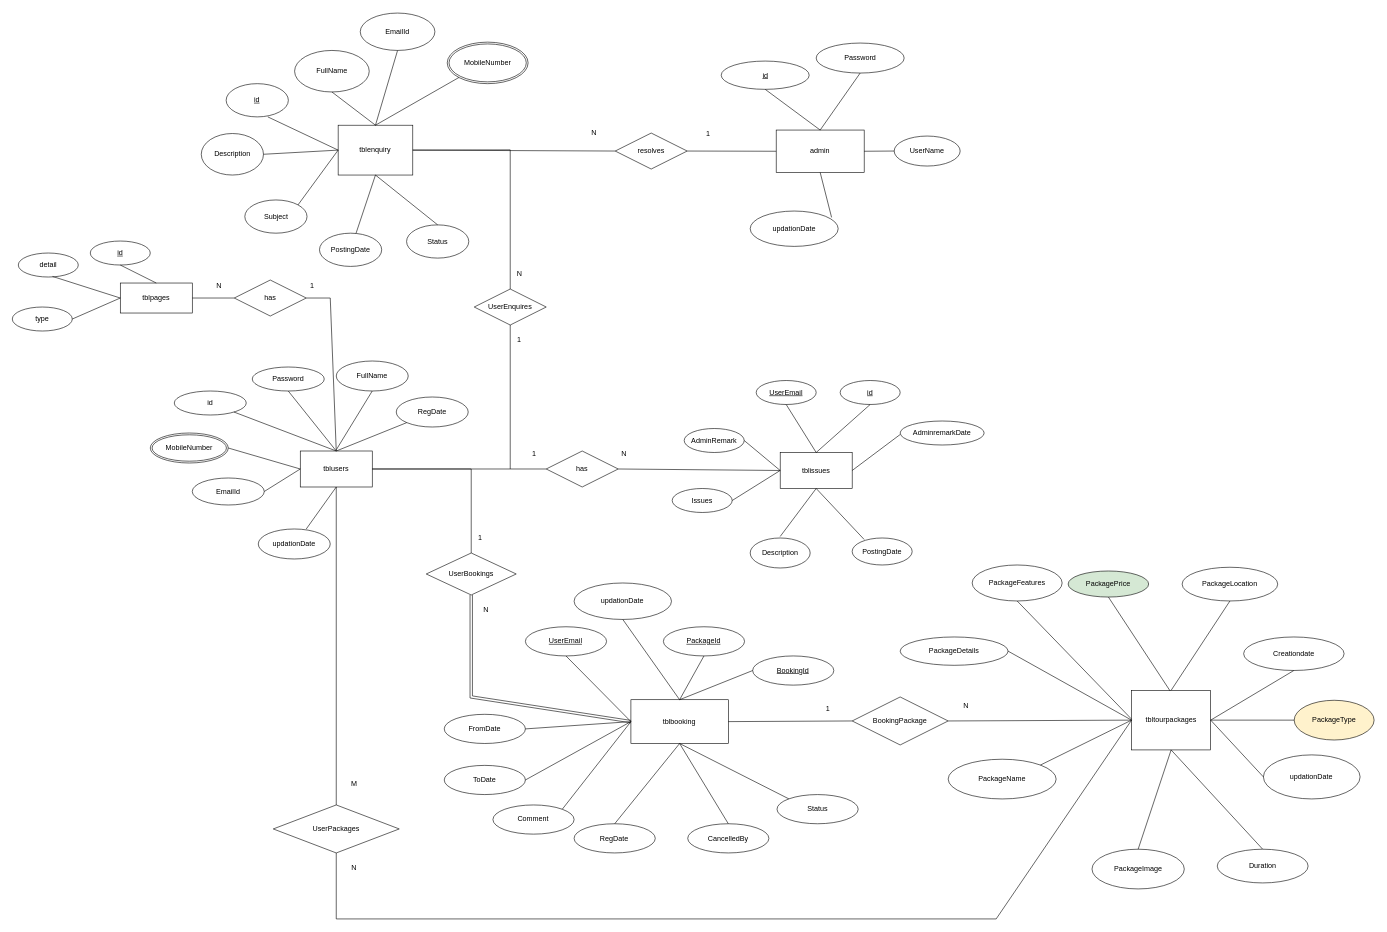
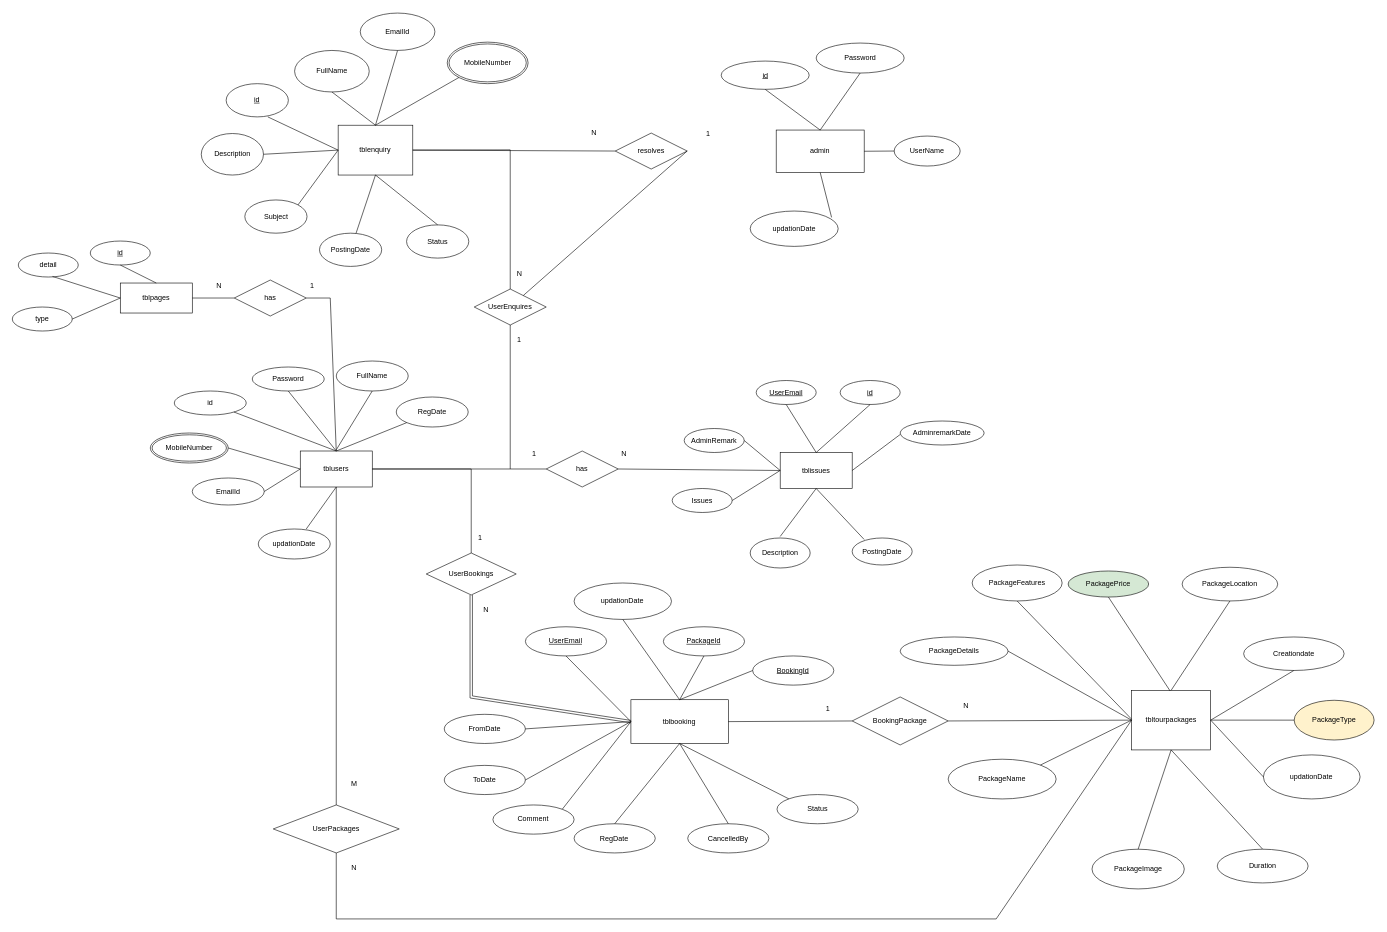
(732, 151) -> (605, 223)
